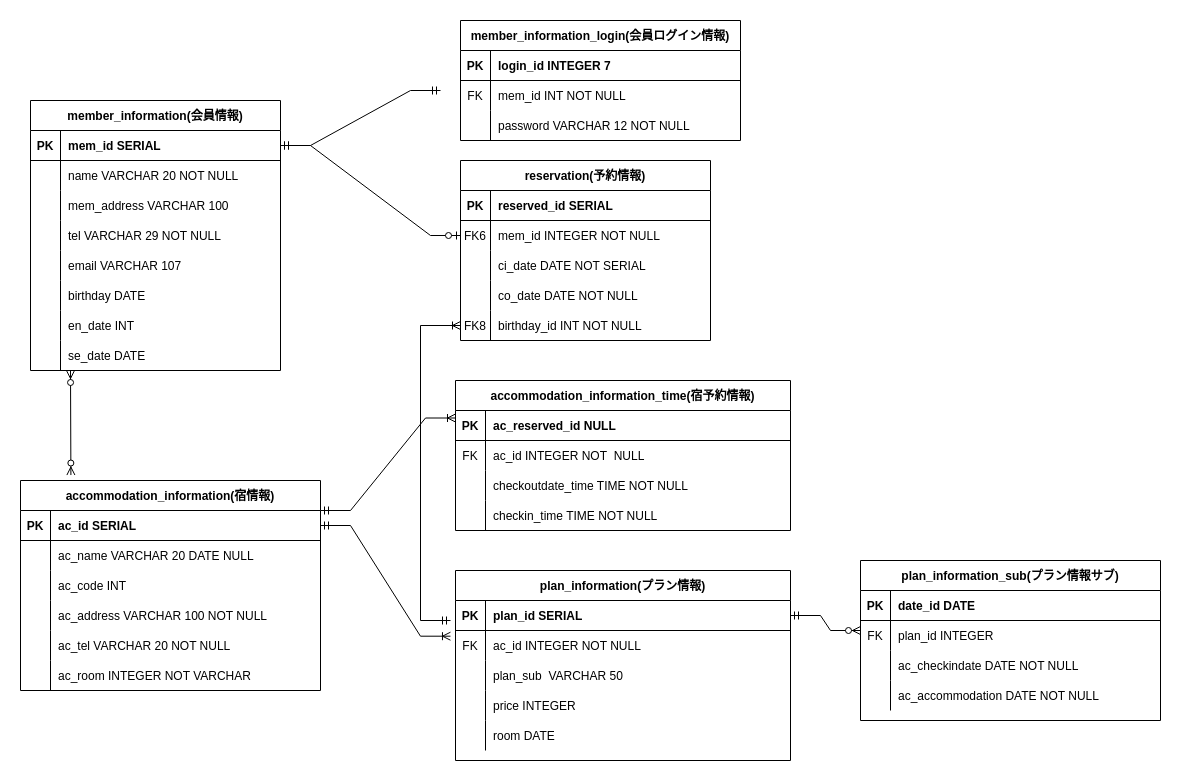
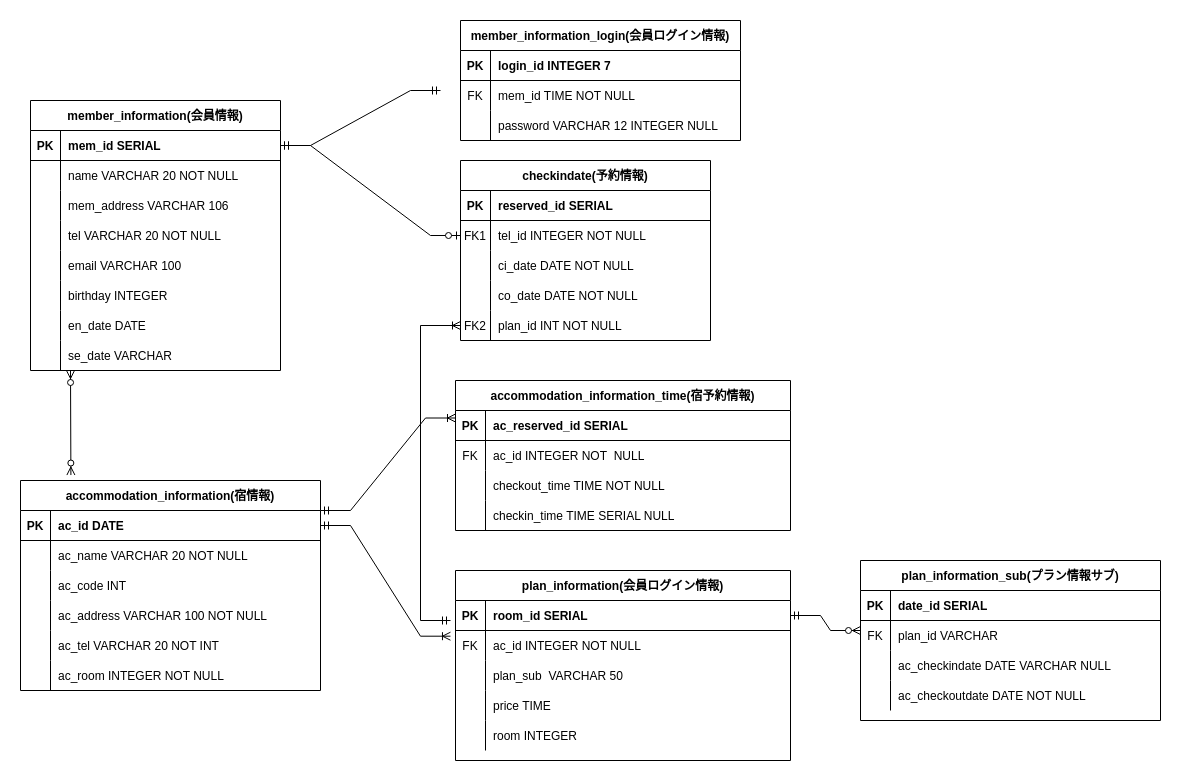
(556, 96) -> (559, 96)
(586, 126) -> (599, 126)
(585, 176) -> (585, 176)
(142, 206) -> (142, 206)
(137, 236) -> (137, 236)
(475, 236) -> (475, 236)
(569, 236) -> (567, 236)
(119, 266) -> (119, 266)
(569, 266) -> (562, 266)
(109, 296) -> (119, 296)
(103, 326) -> (107, 326)
(475, 326) -> (475, 326)
(571, 326) -> (557, 326)
(107, 356) -> (117, 356)
(554, 426) -> (560, 426)
(591, 486) -> (577, 486)
(573, 516) -> (583, 516)
(95, 526) -> (88, 526)
(146, 556) -> (142, 556)
(623, 586) -> (623, 586)
(935, 606) -> (942, 606)
(535, 616) -> (537, 616)
(944, 636) -> (944, 636)
(138, 646) -> (134, 646)
(986, 666) -> (999, 666)
(144, 676) -> (134, 676)
(993, 696) -> (991, 696)
(534, 706) -> (523, 706)
(522, 736) -> (532, 736)
